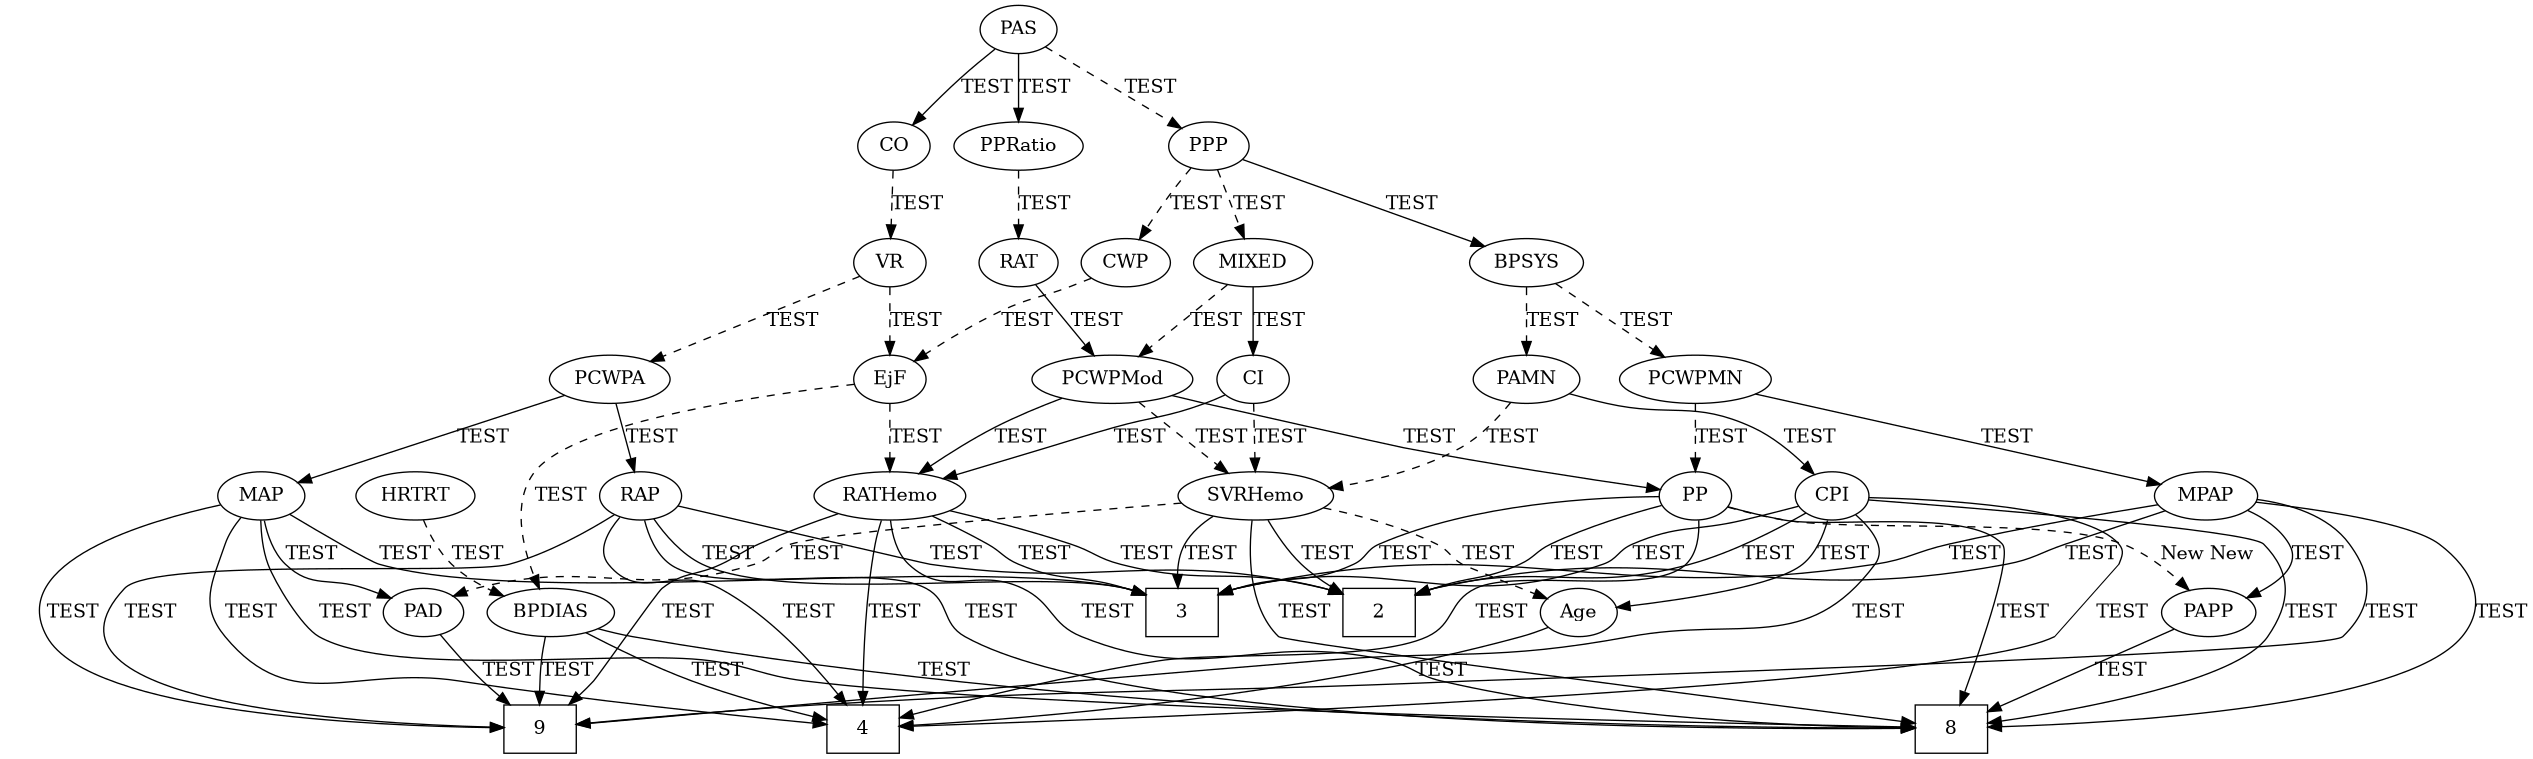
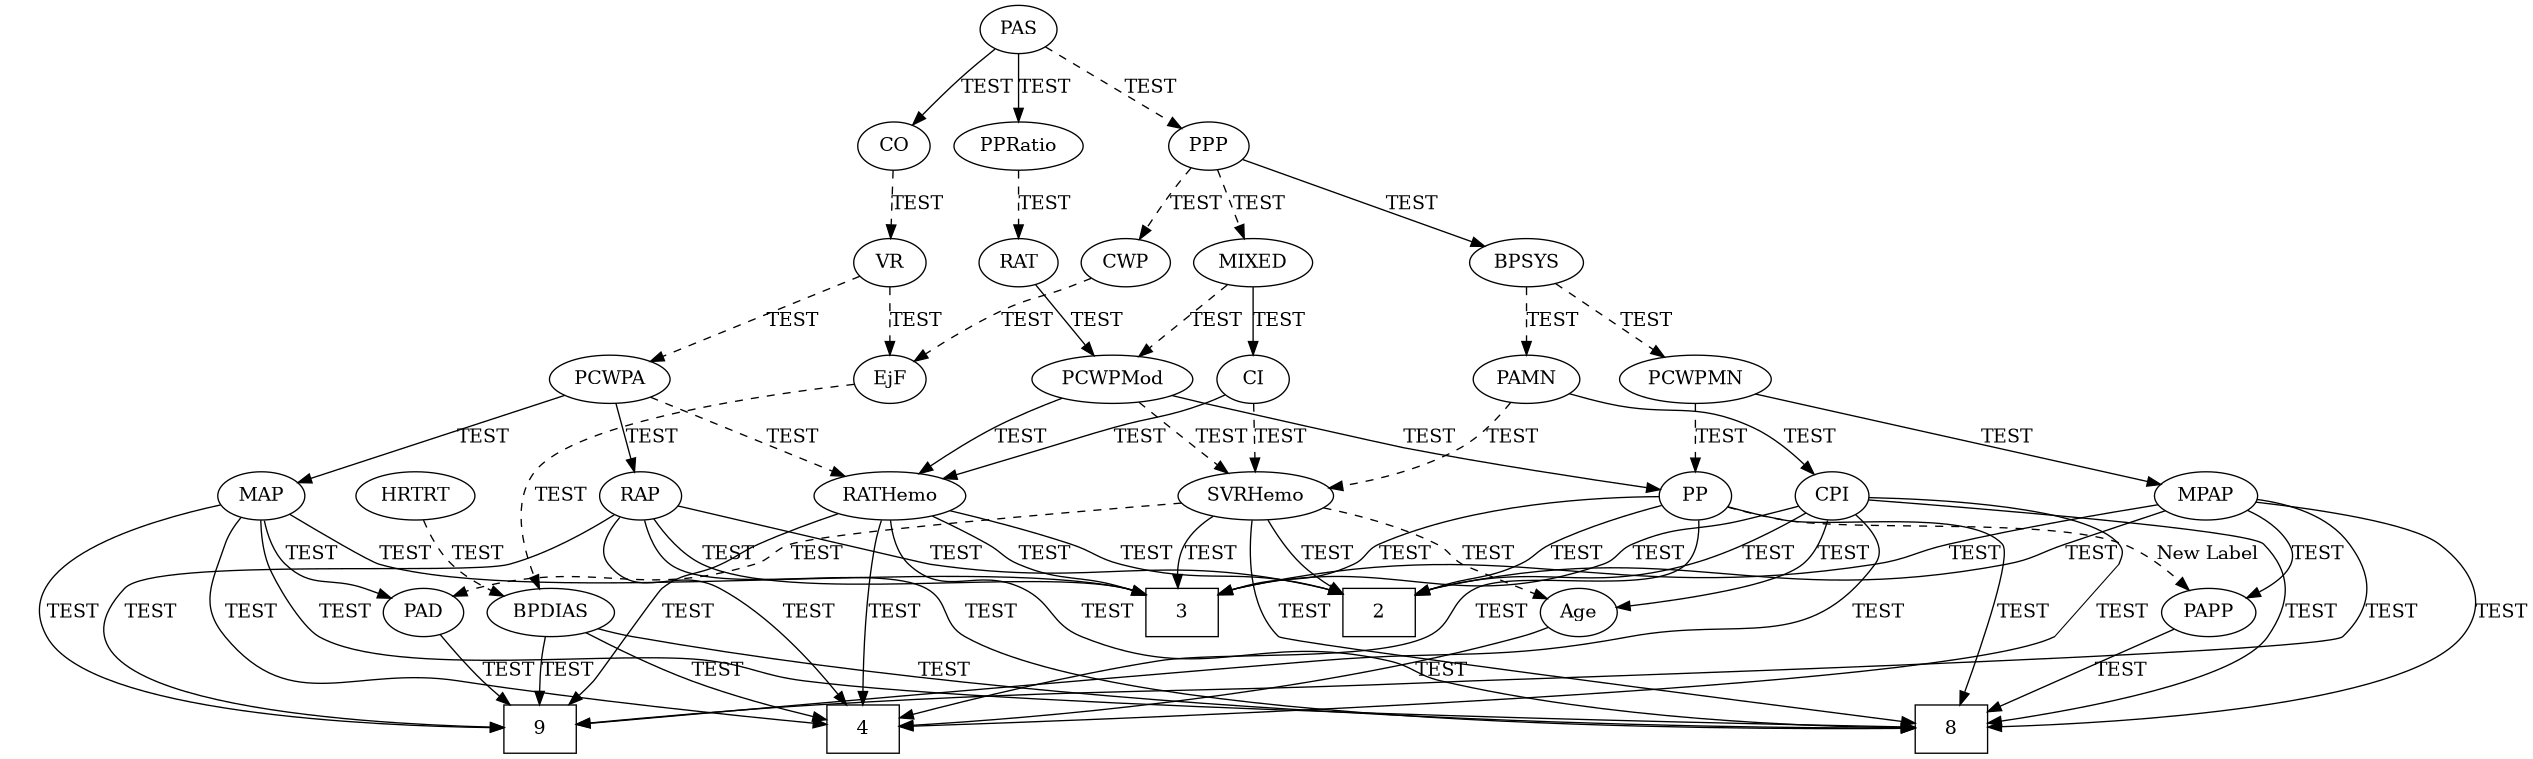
(890, 431) -> (741, 434)
(2207, 554) -> (2207, 554)
